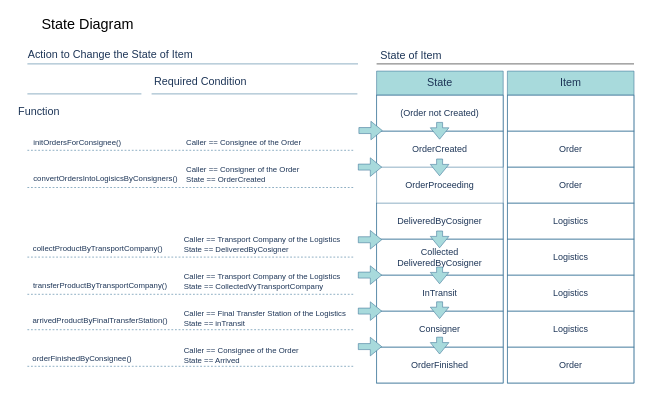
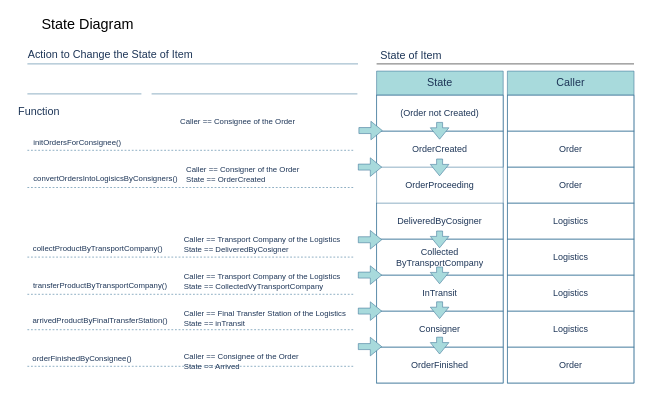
(200, 81) -> none
(571, 83) -> (571, 83)
(248, 143) -> (242, 122)
(440, 257) -> (440, 257)
(245, 355) -> (245, 361)
